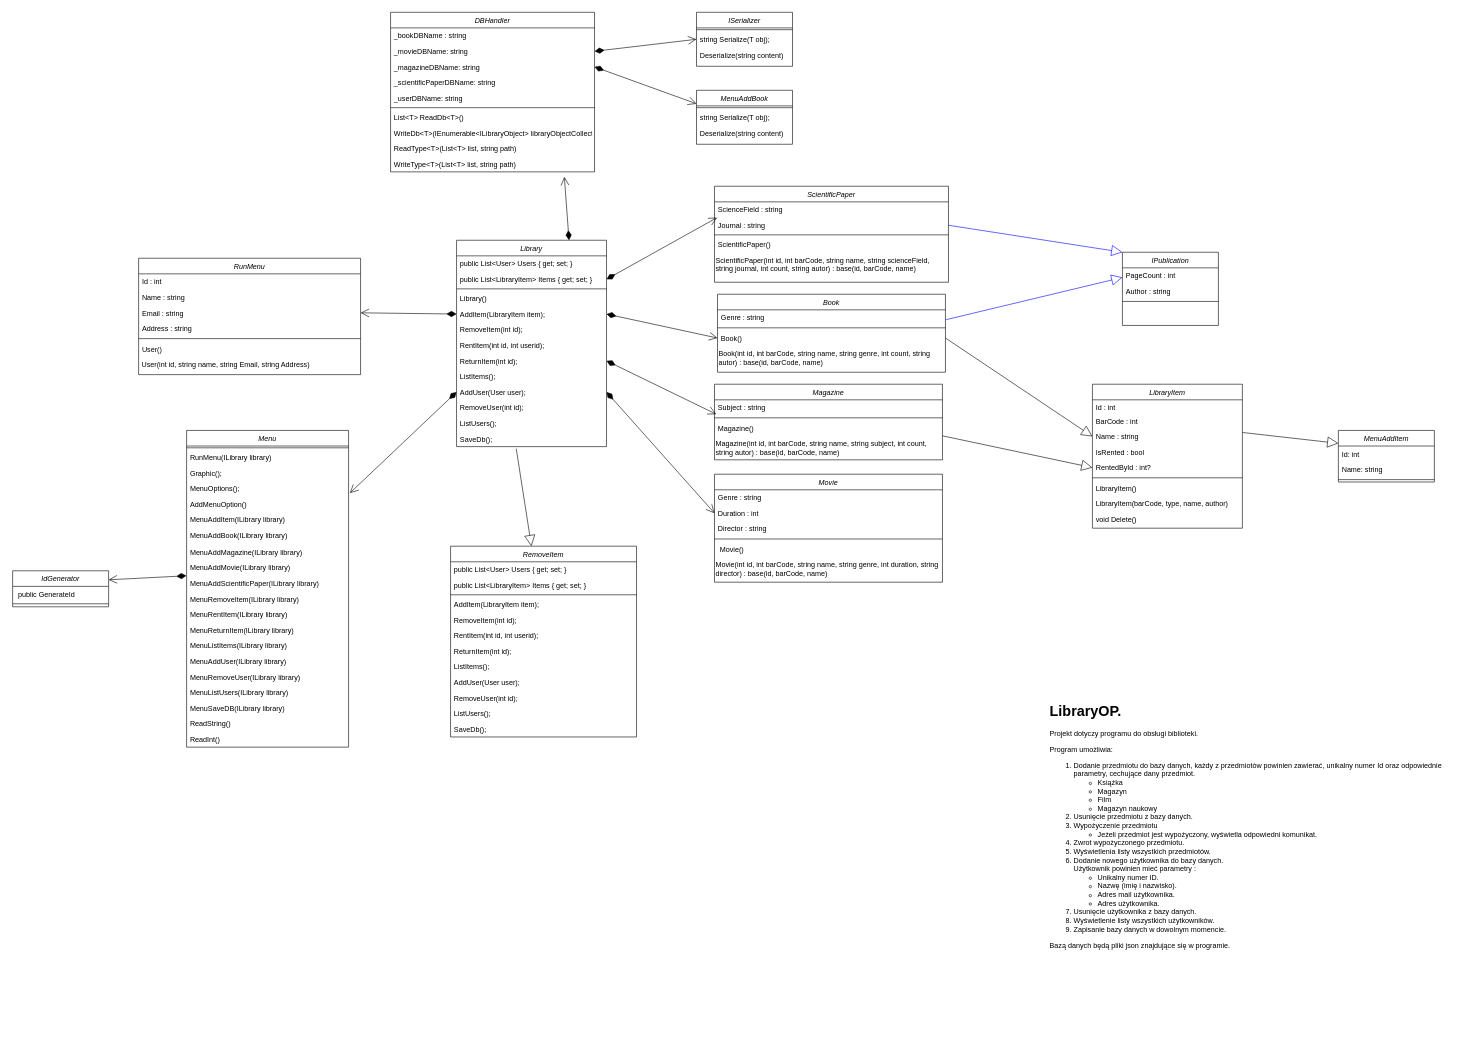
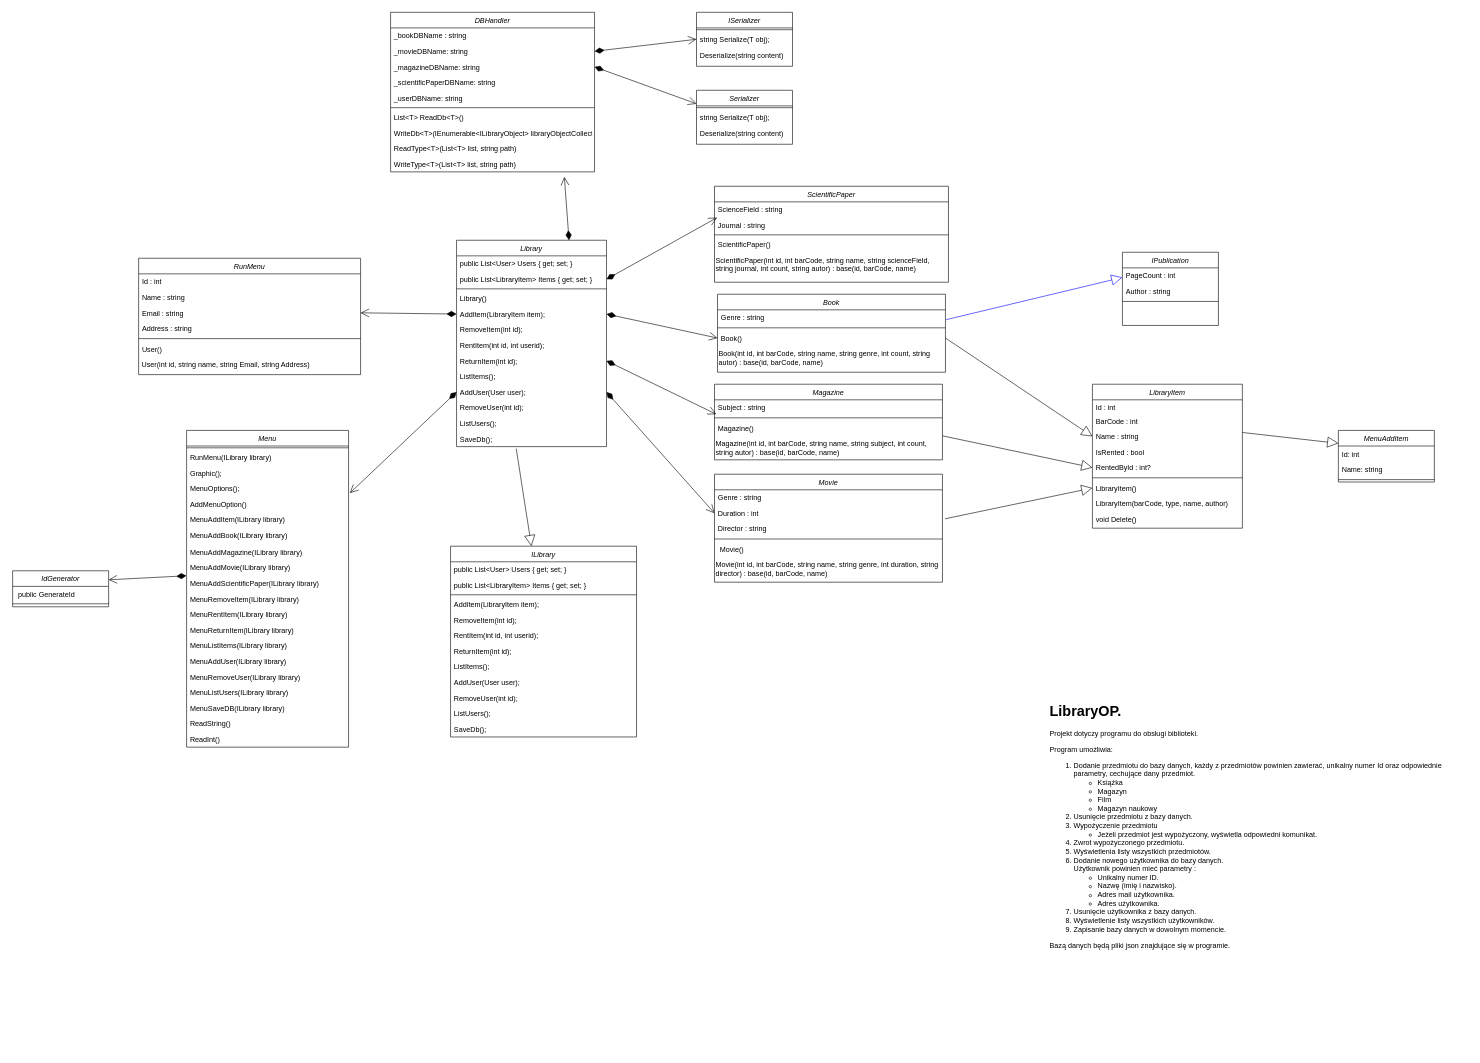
(744, 98) -> (744, 98)
(1030, 238) -> none
none -> (1013, 505)
(543, 554) -> (543, 554)
